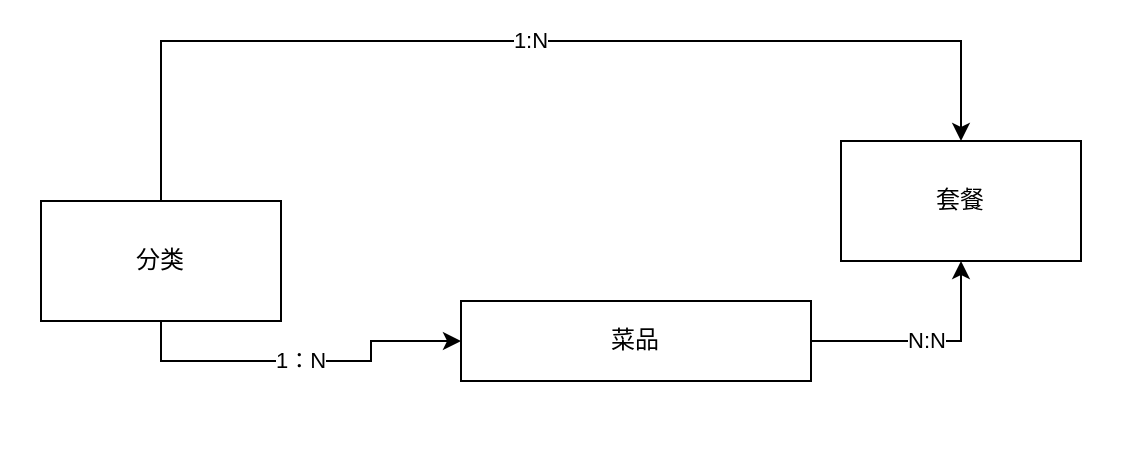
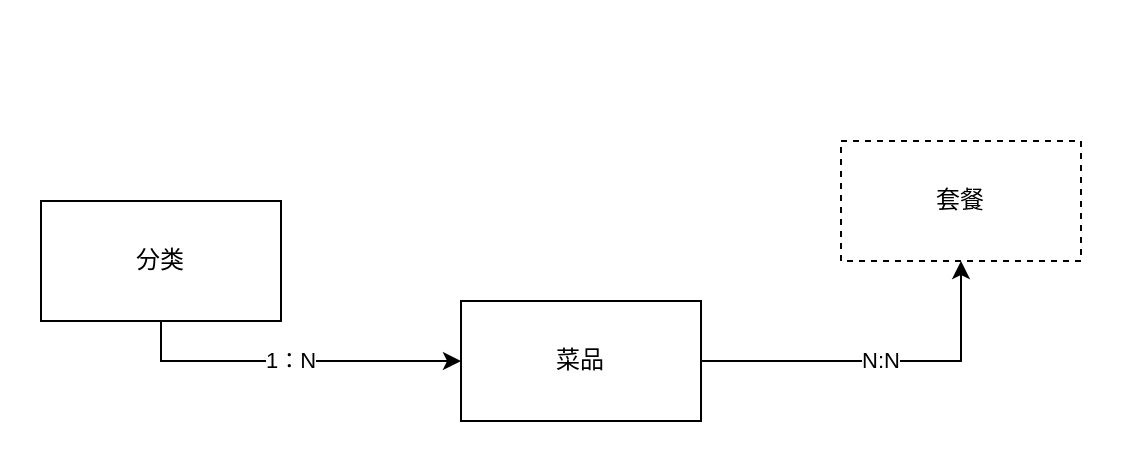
(261, 41) -> none
(961, 201) -> (961, 201)
(636, 341) -> (581, 361)
